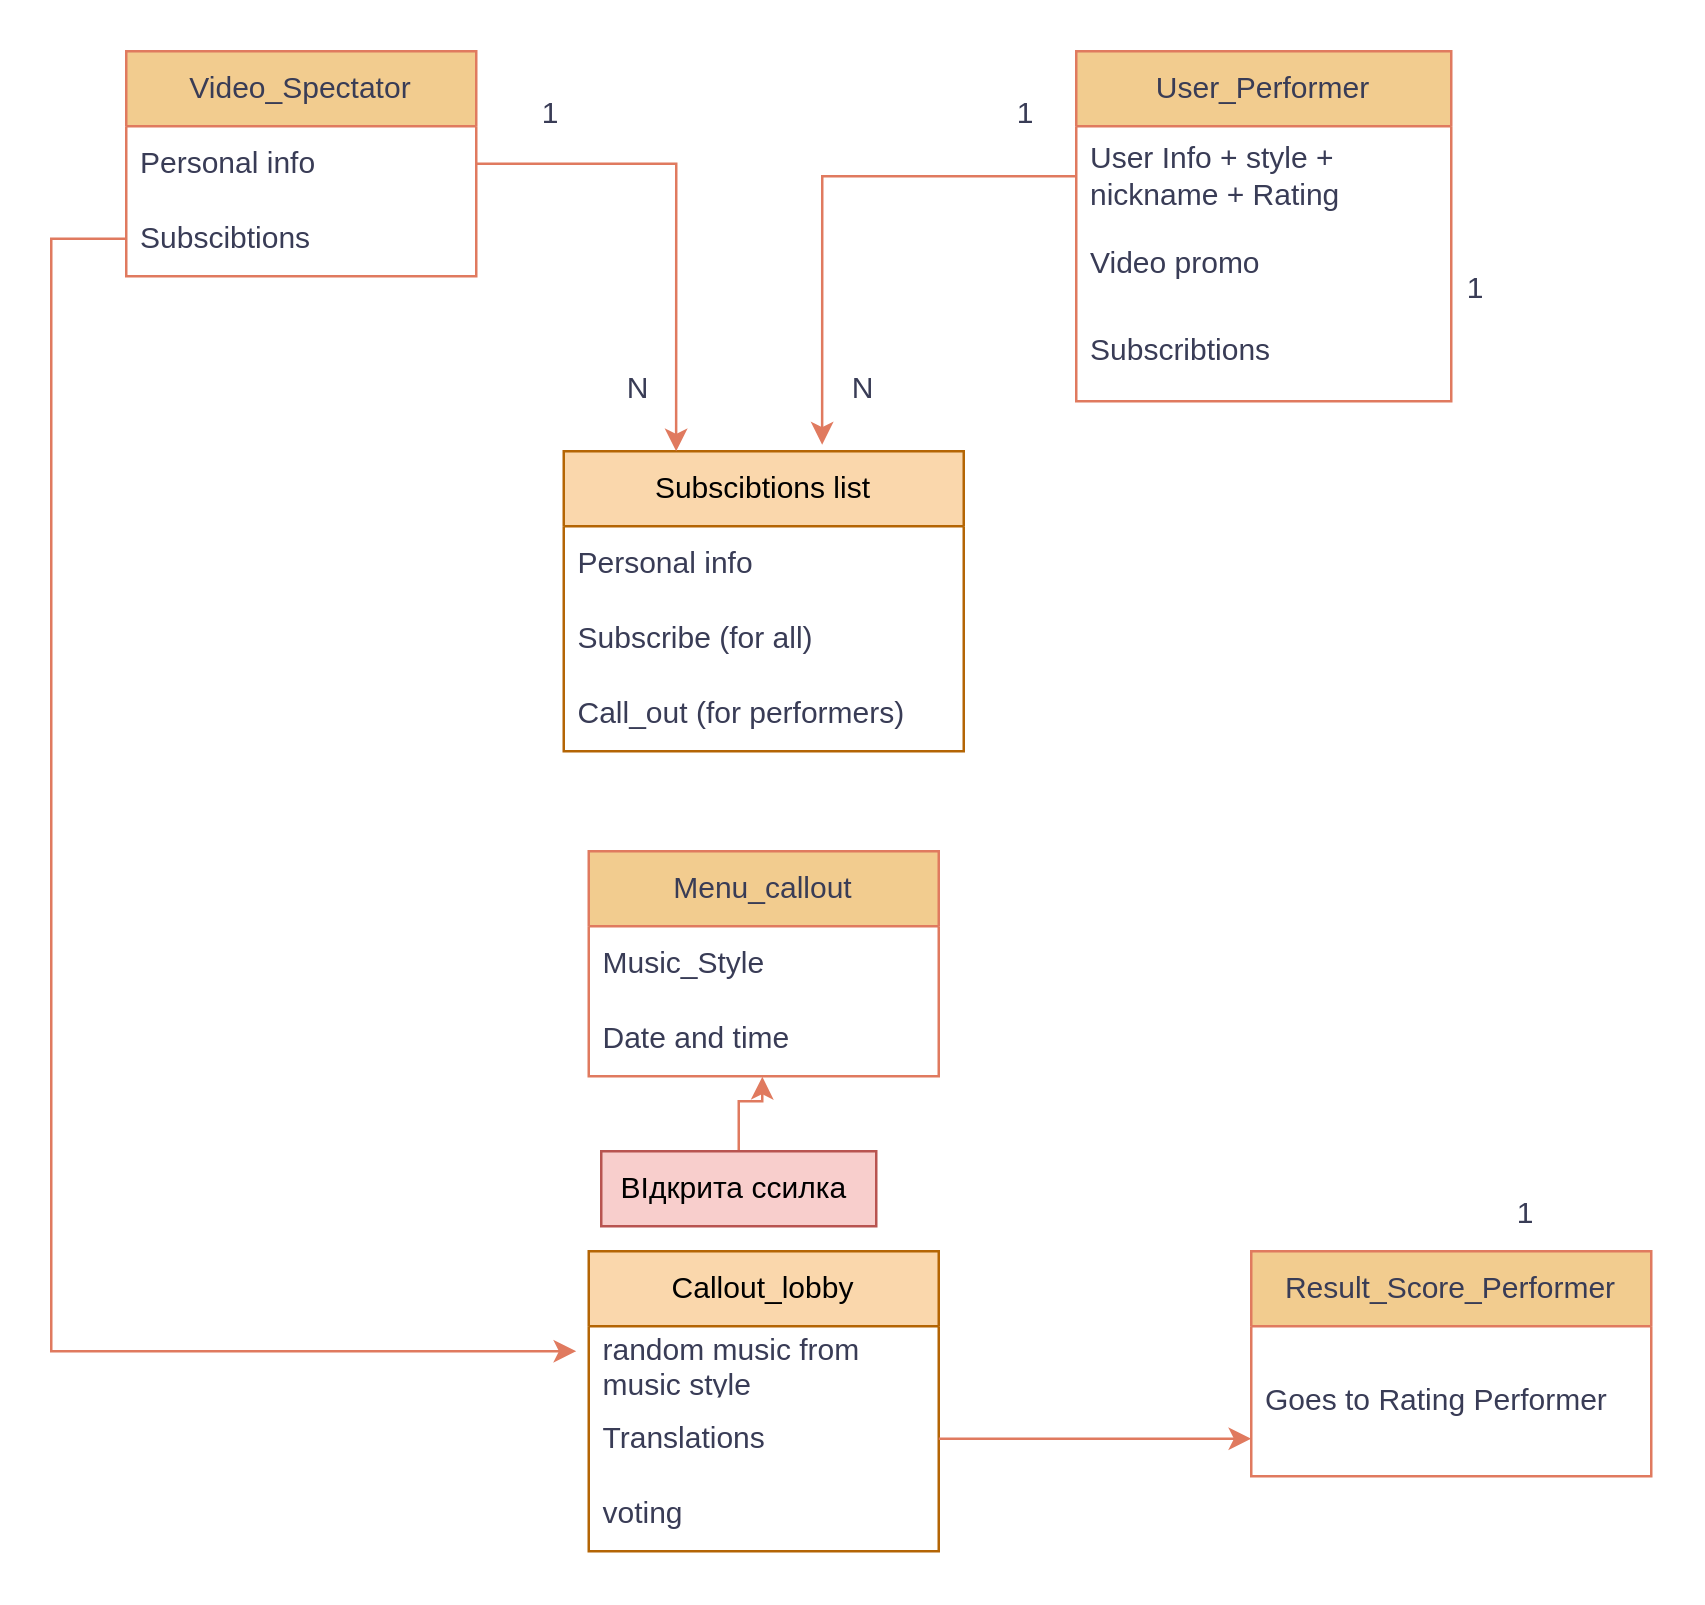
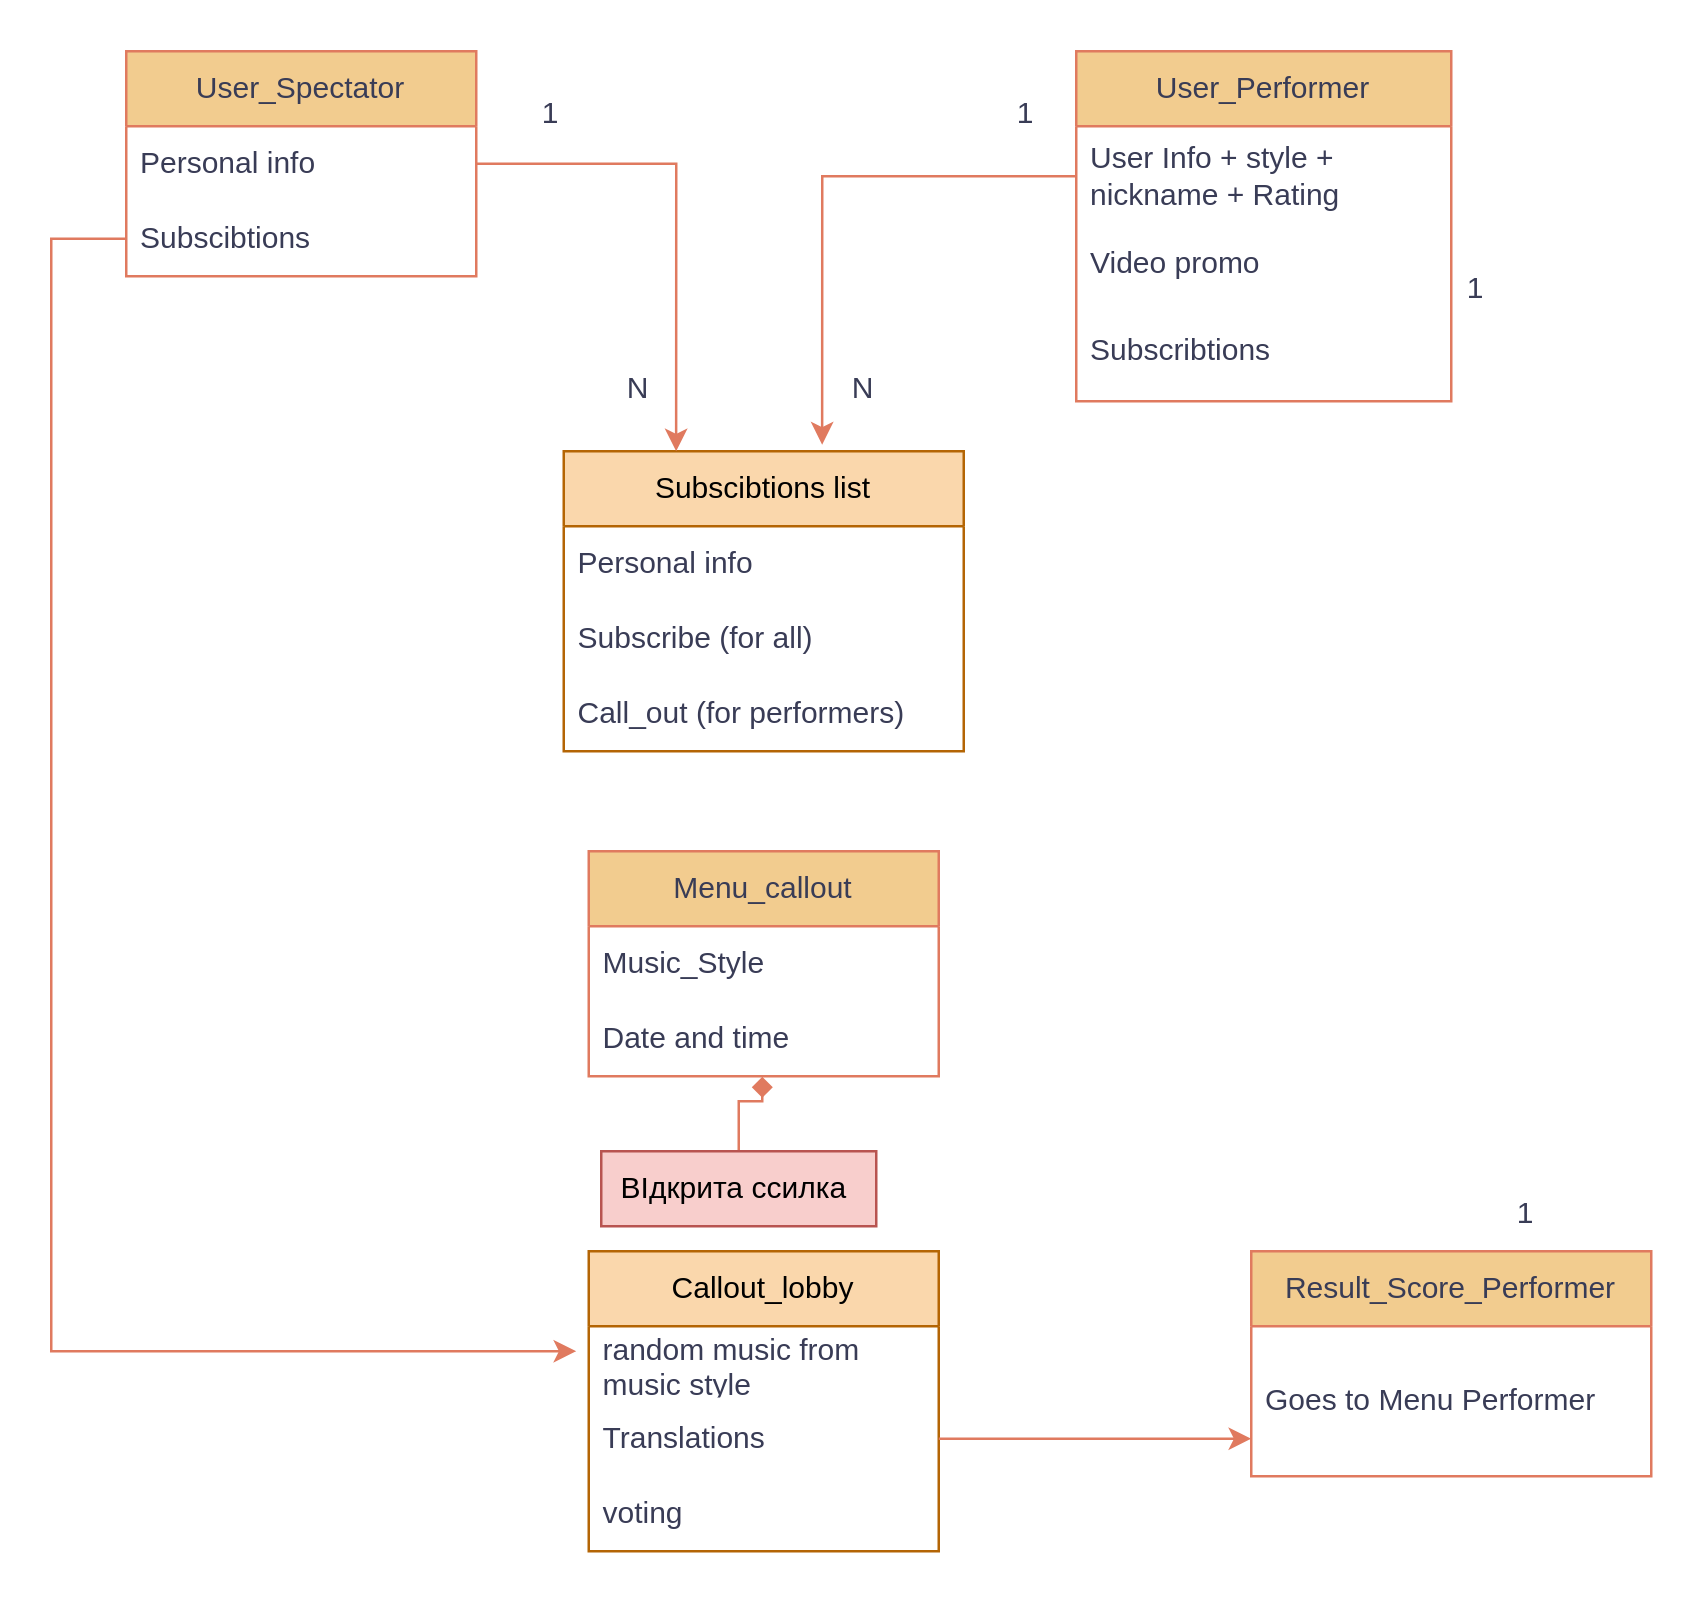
(301, 89) -> (301, 89)
(762, 1095) -> (762, 1097)
(1452, 1401) -> (1439, 1401)
